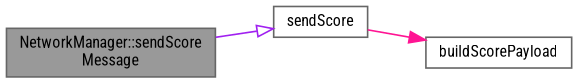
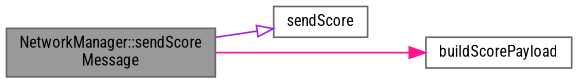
(389, 34) -> (312, 53)
